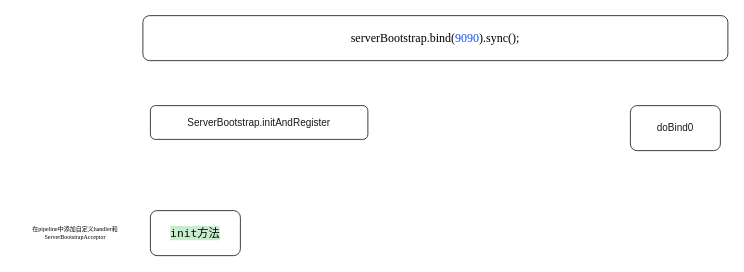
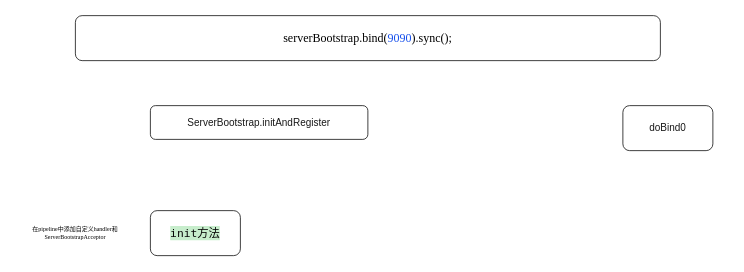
(435, 38) -> (368, 38)
(675, 128) -> (668, 128)
